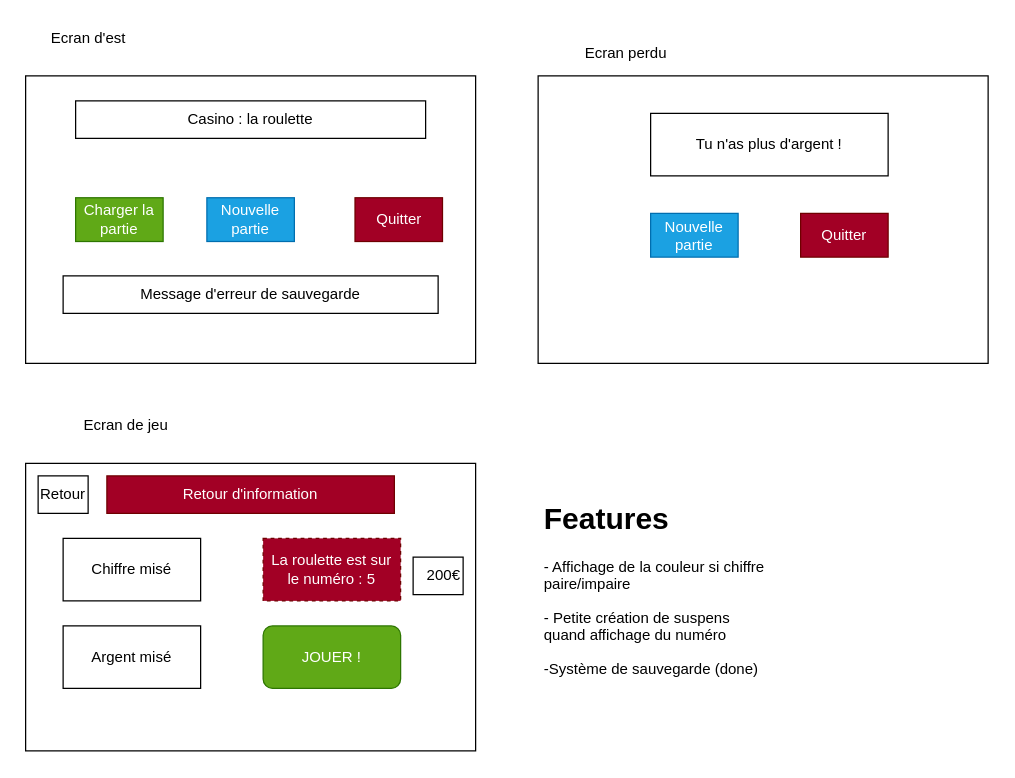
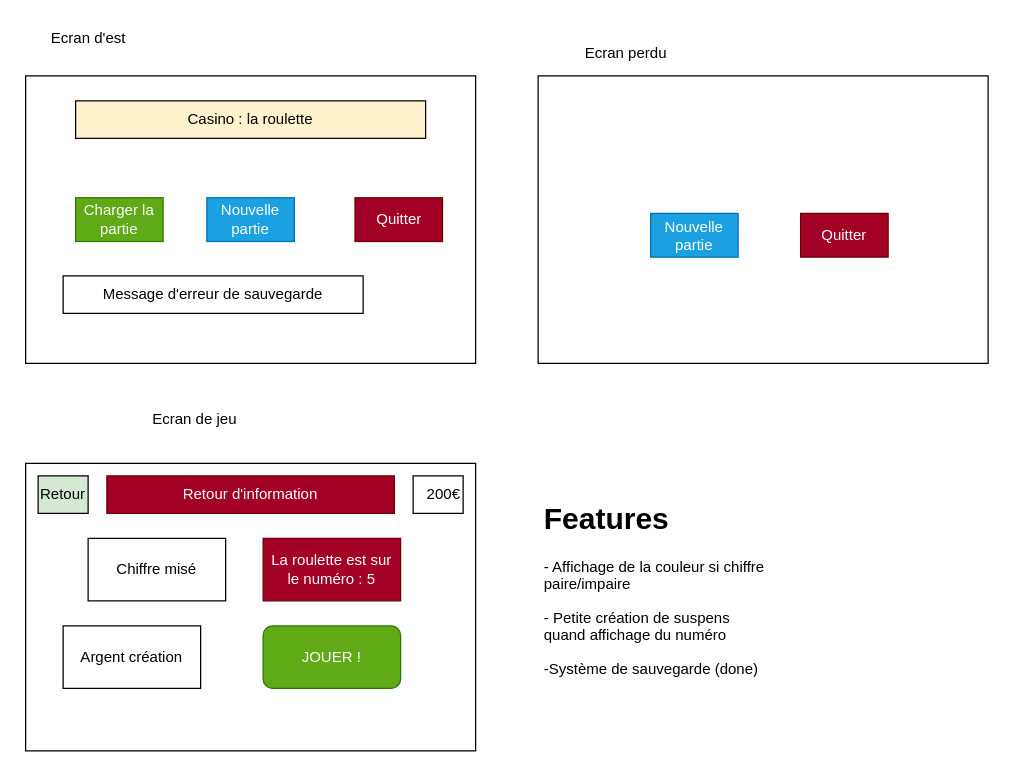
(251, 119) -> (251, 119)
(769, 144) -> none
(251, 294) -> (213, 294)
(126, 426) -> (194, 419)
(63, 494) -> (63, 494)
(132, 569) -> (157, 569)
(332, 569) -> (332, 569)
(438, 576) -> (438, 494)
(132, 657) -> (132, 657)
